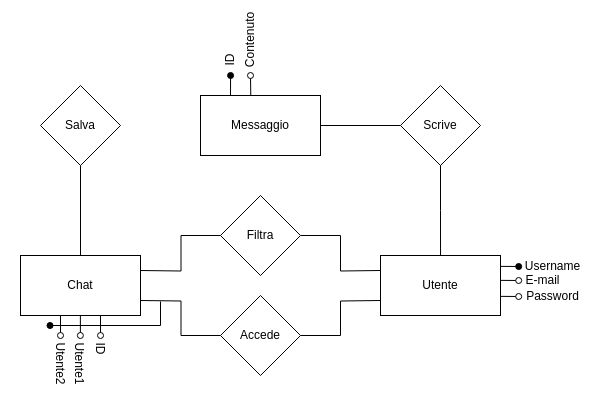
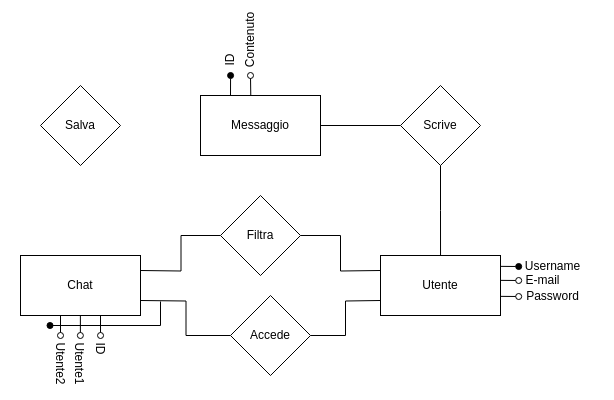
(81, 211) -> none
(261, 336) -> (271, 336)
